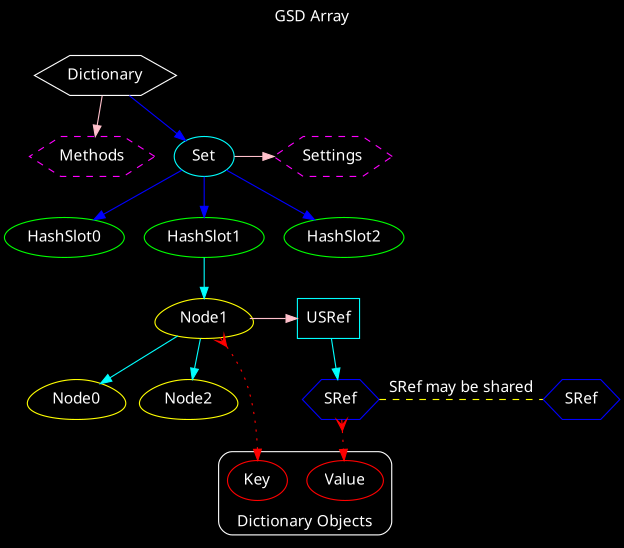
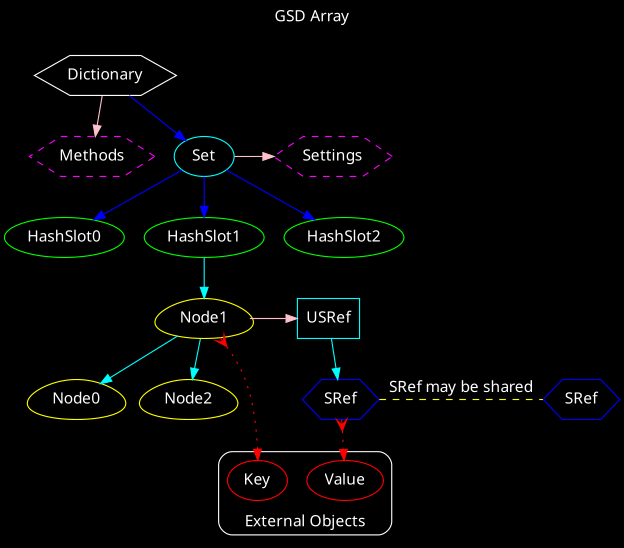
(305, 522) -> (305, 522)
